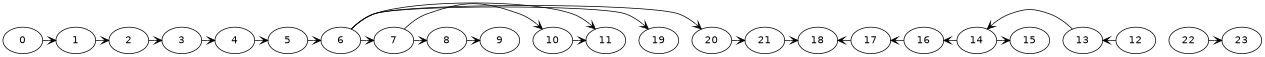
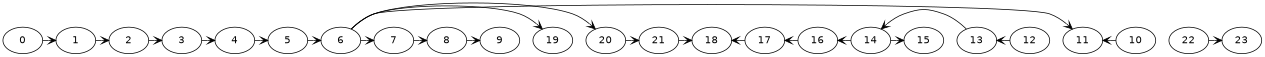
(469, 4) -> none
